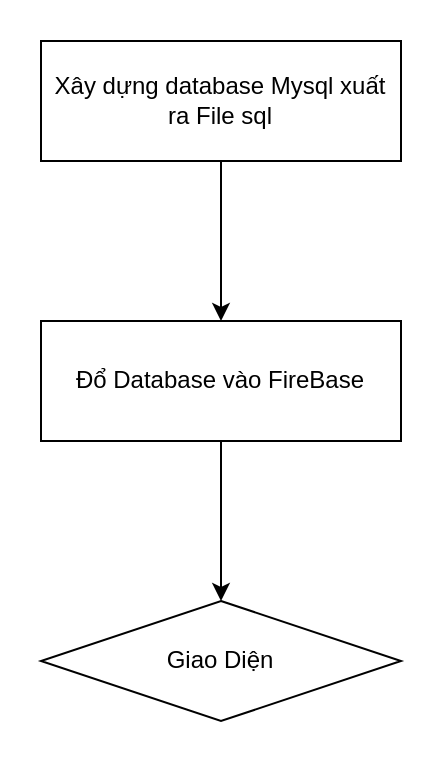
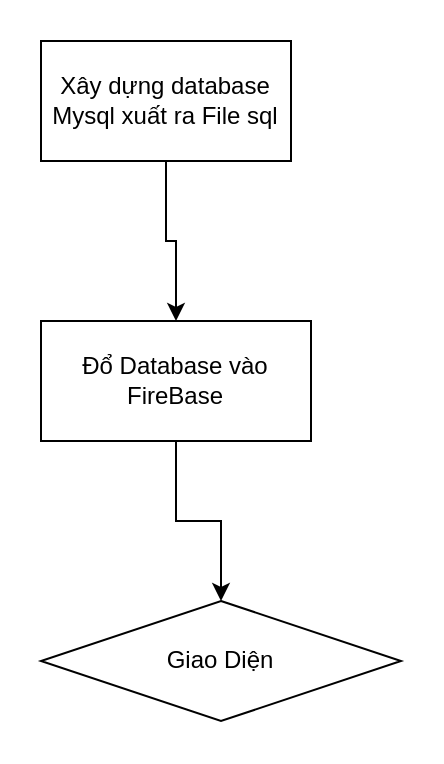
(221, 101) -> (166, 101)
(221, 381) -> (176, 381)
